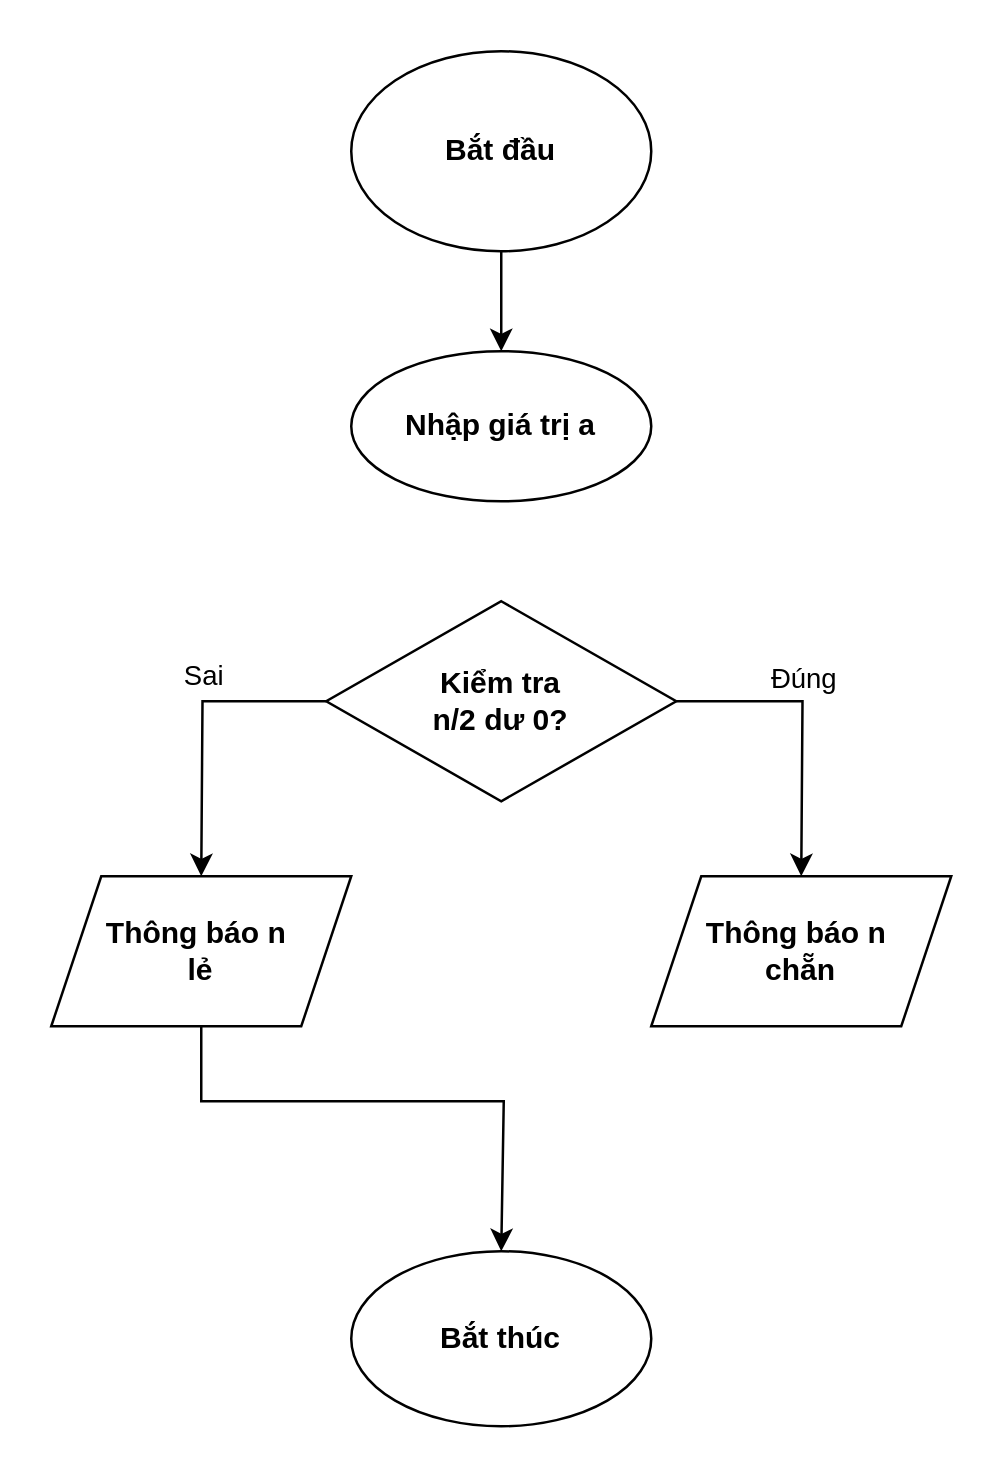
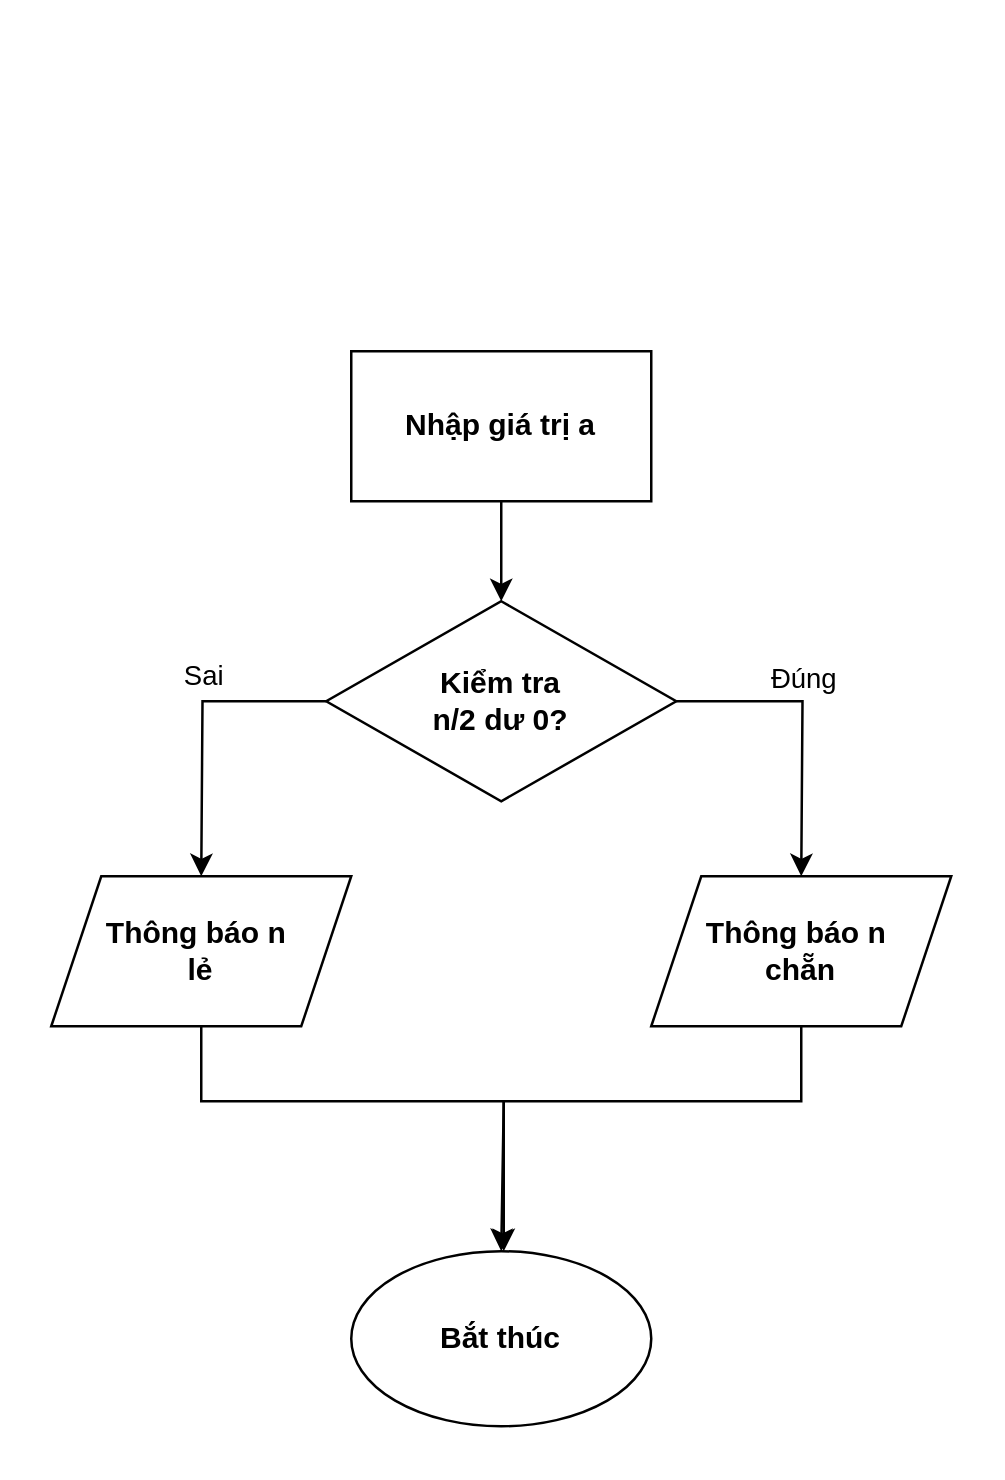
(501, 151) -> none
(501, 293) -> none
(501, 426) -> (501, 426)
none -> (501, 543)
none -> (692, 1101)
